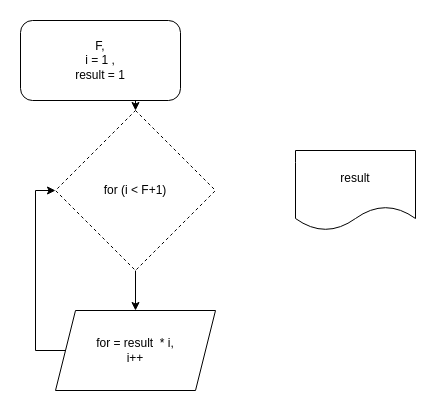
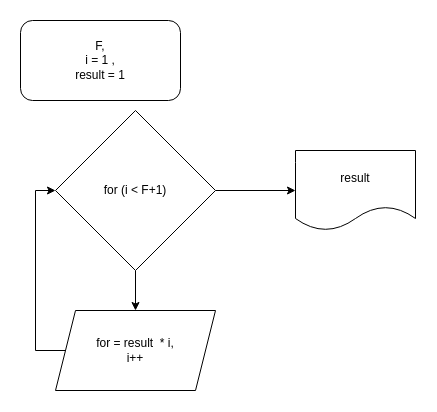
(134, 101) -> none
(136, 191) -> (136, 191)
none -> (252, 191)
